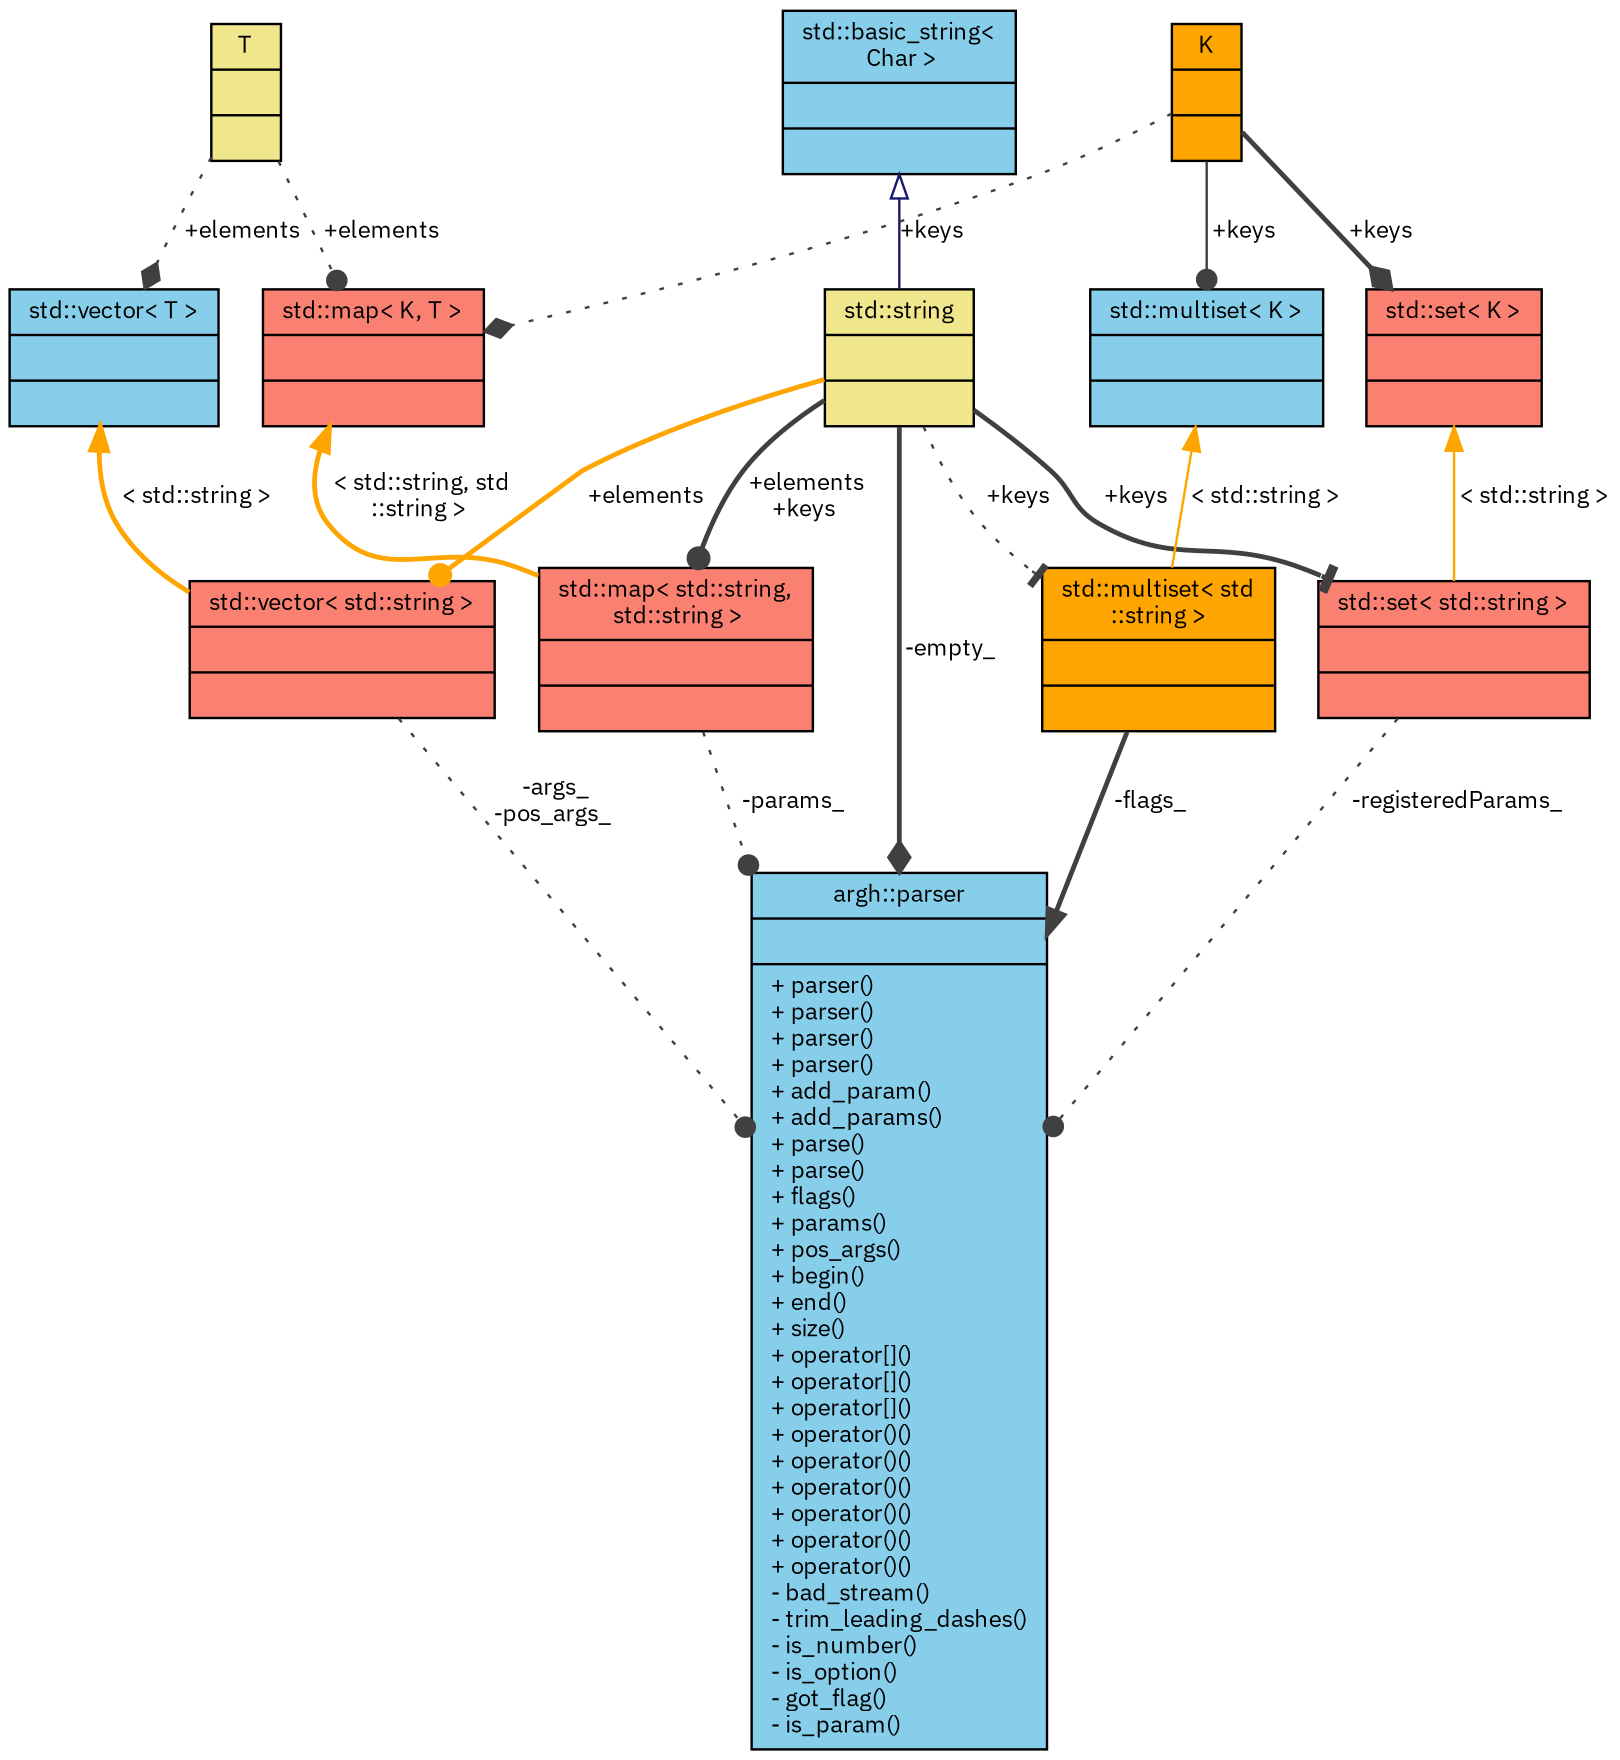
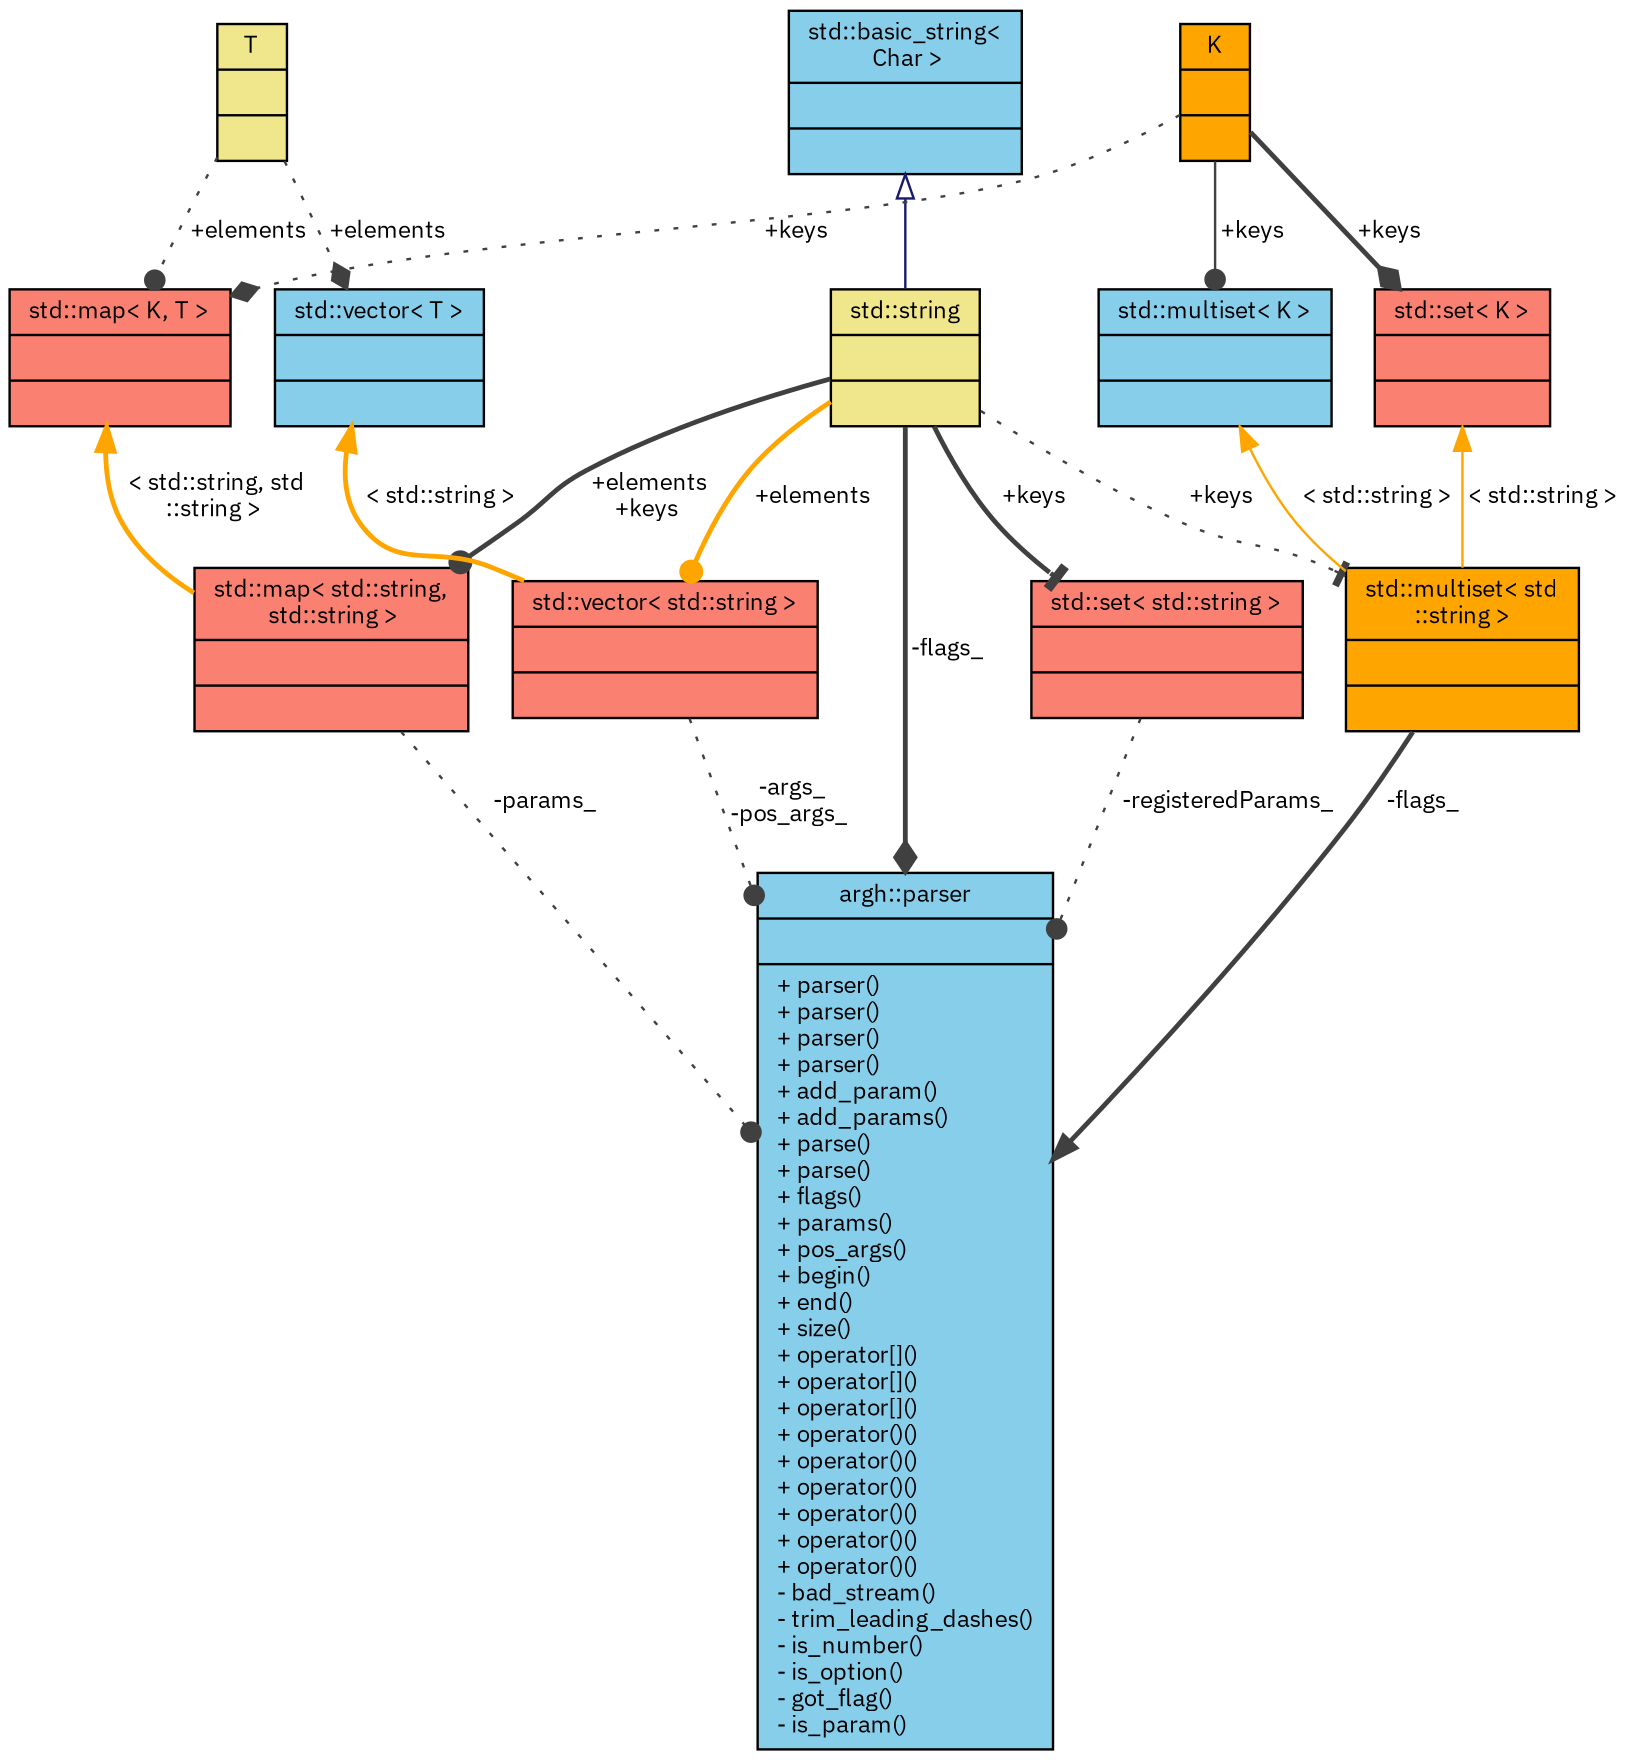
(1454, 516) -> (1462, 510)
(949, 650) -> (946, 650)
